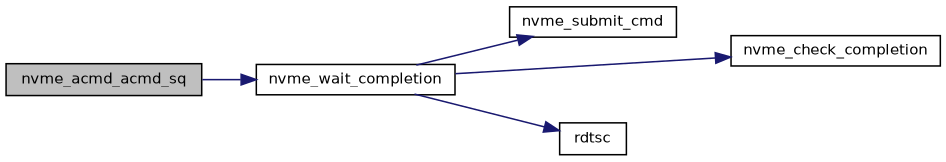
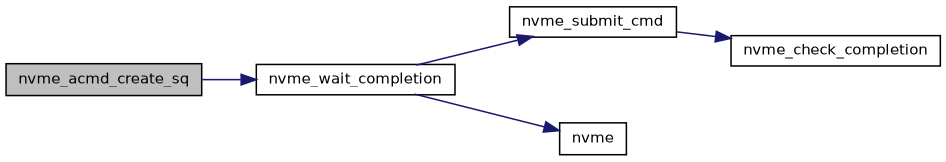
(585, 66) -> (696, 34)
(104, 80) -> (104, 80)
(593, 139) -> (593, 139)
